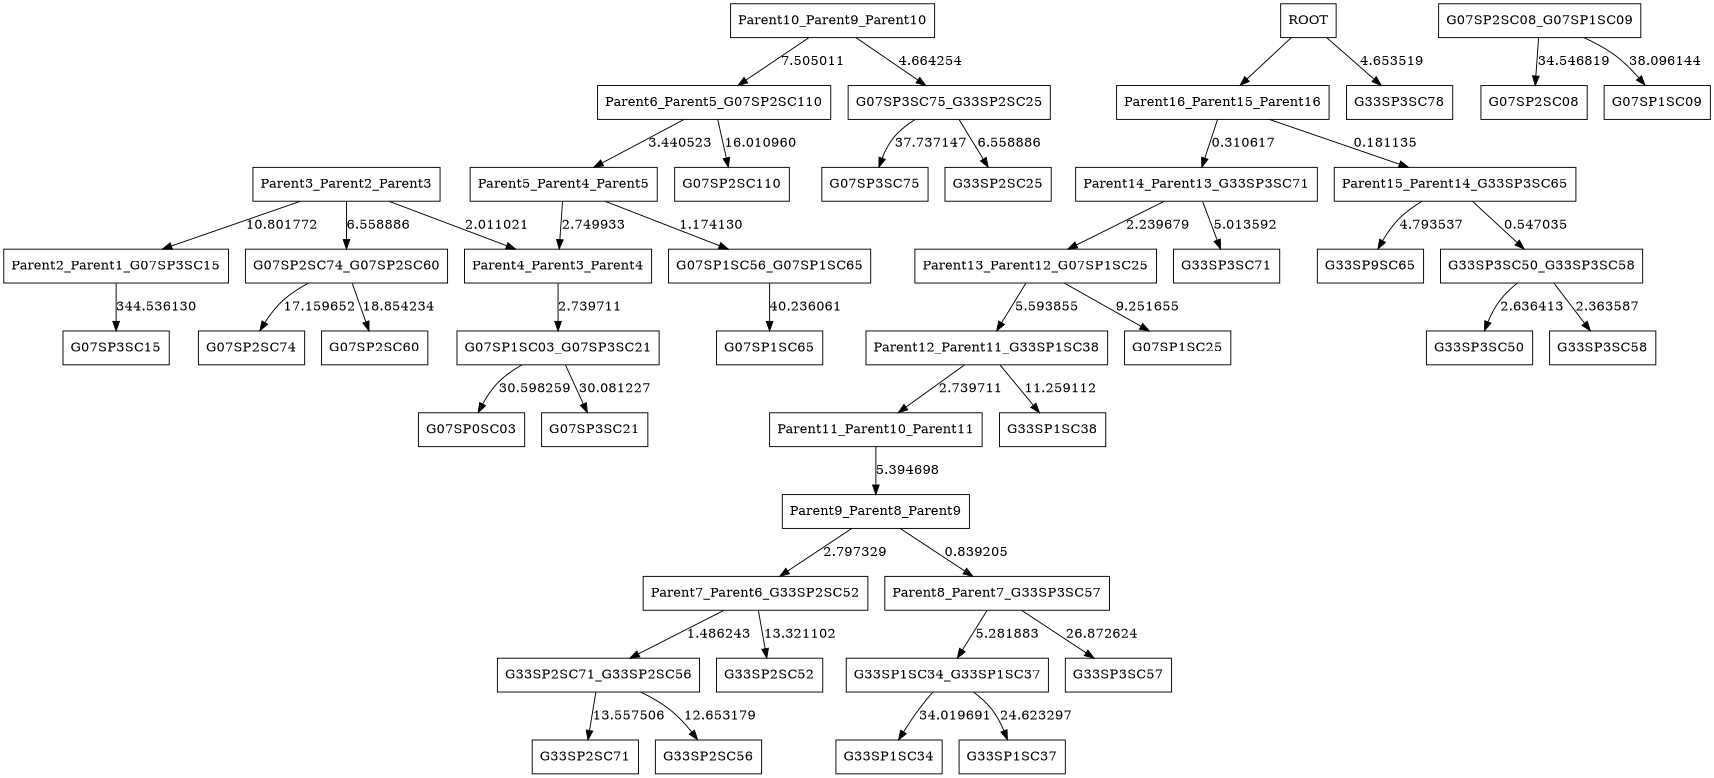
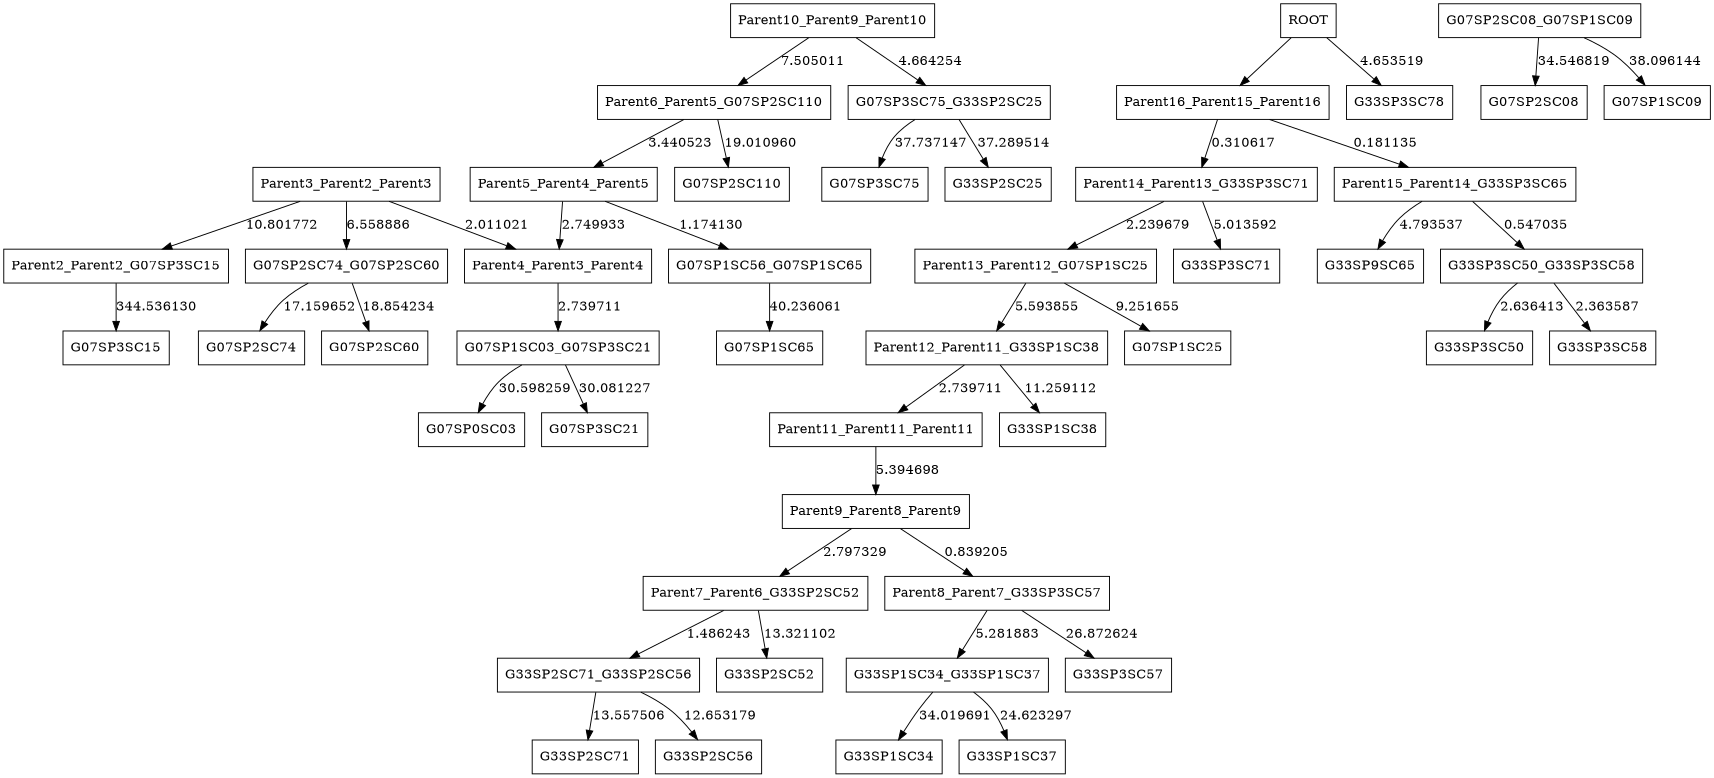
(761, 143) -> (761, 143)
(1009, 143) -> (1014, 143)
(116, 266) -> (116, 266)
(876, 430) -> (876, 430)
